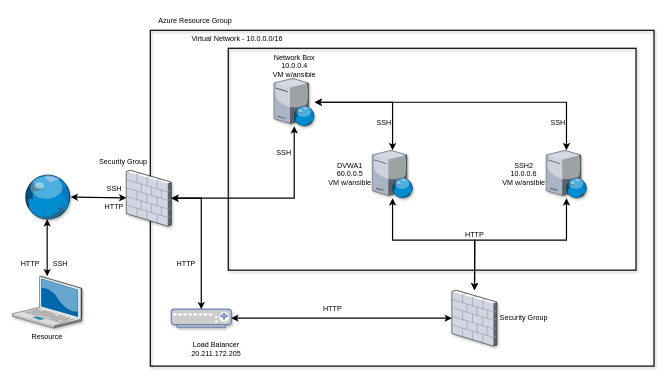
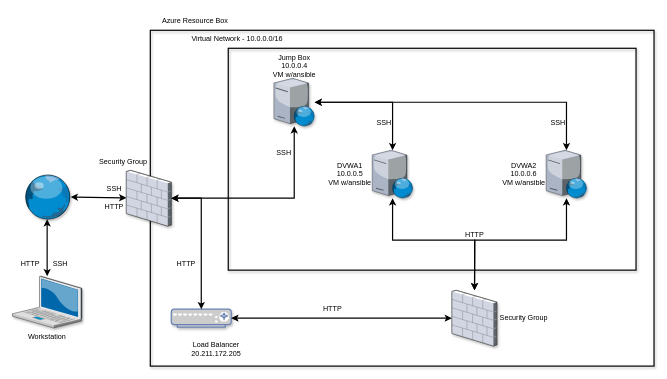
(195, 21) -> (195, 21)
(295, 66) -> (295, 66)
(350, 174) -> (350, 174)
(524, 174) -> (524, 174)
(47, 338) -> (47, 338)
